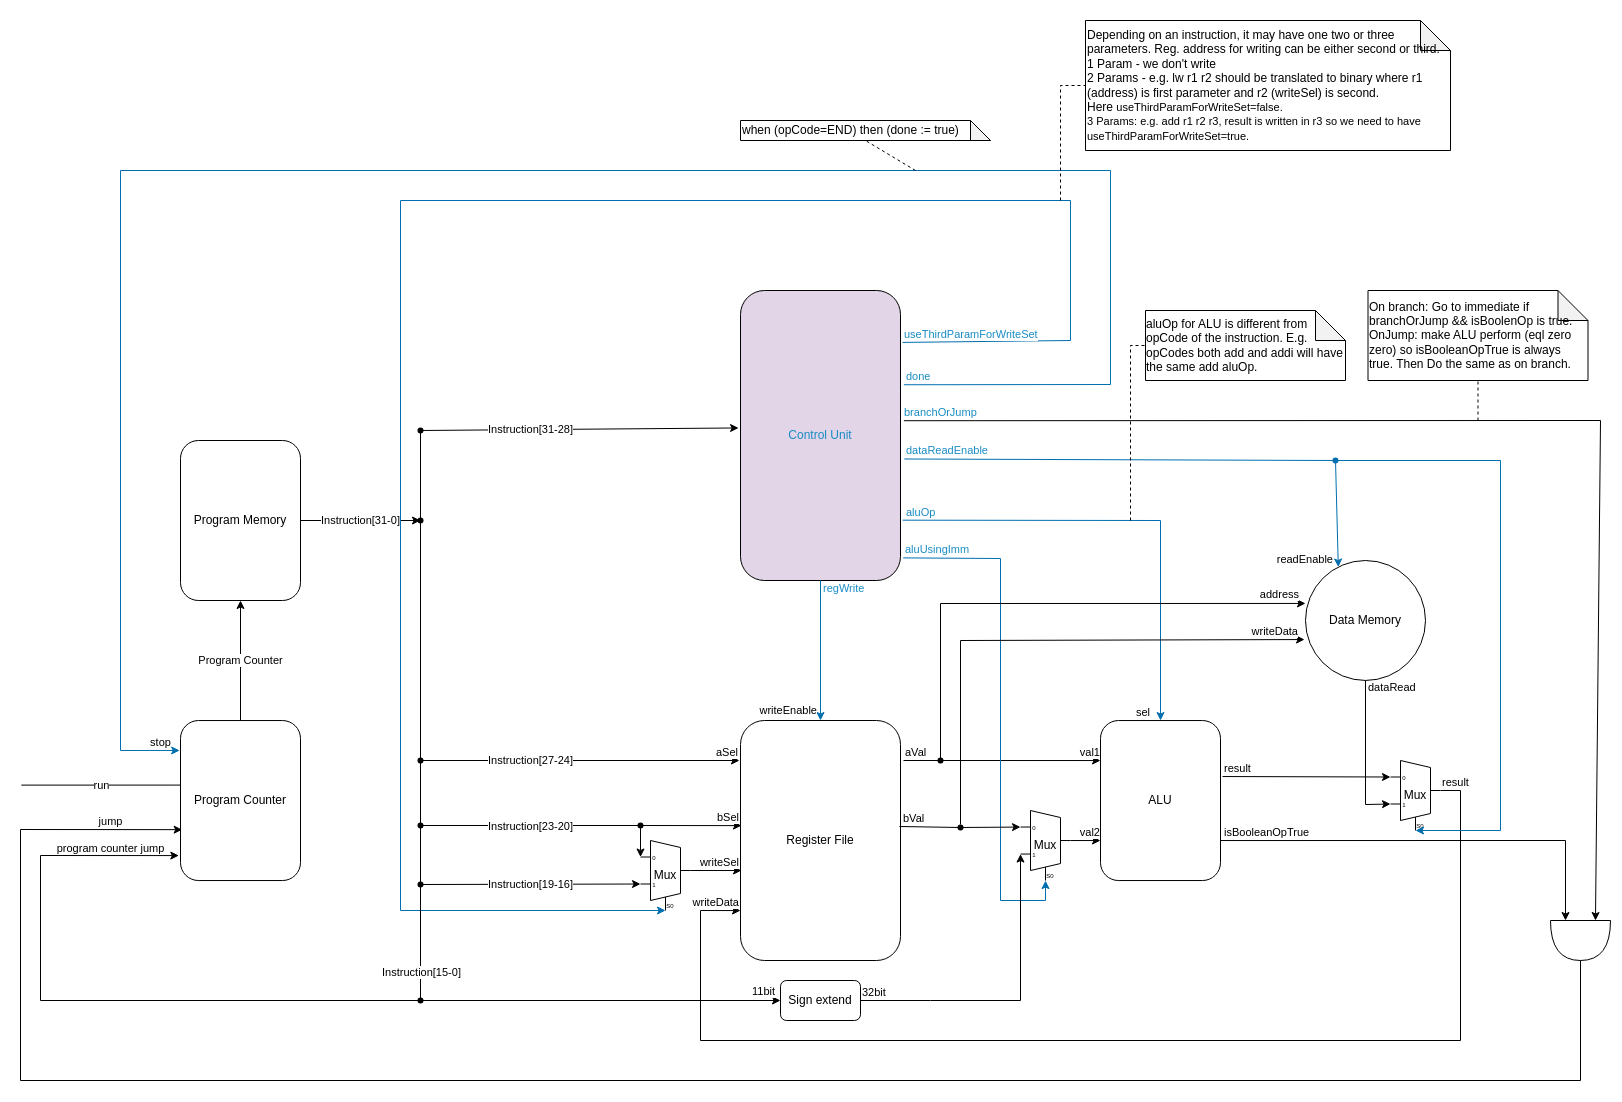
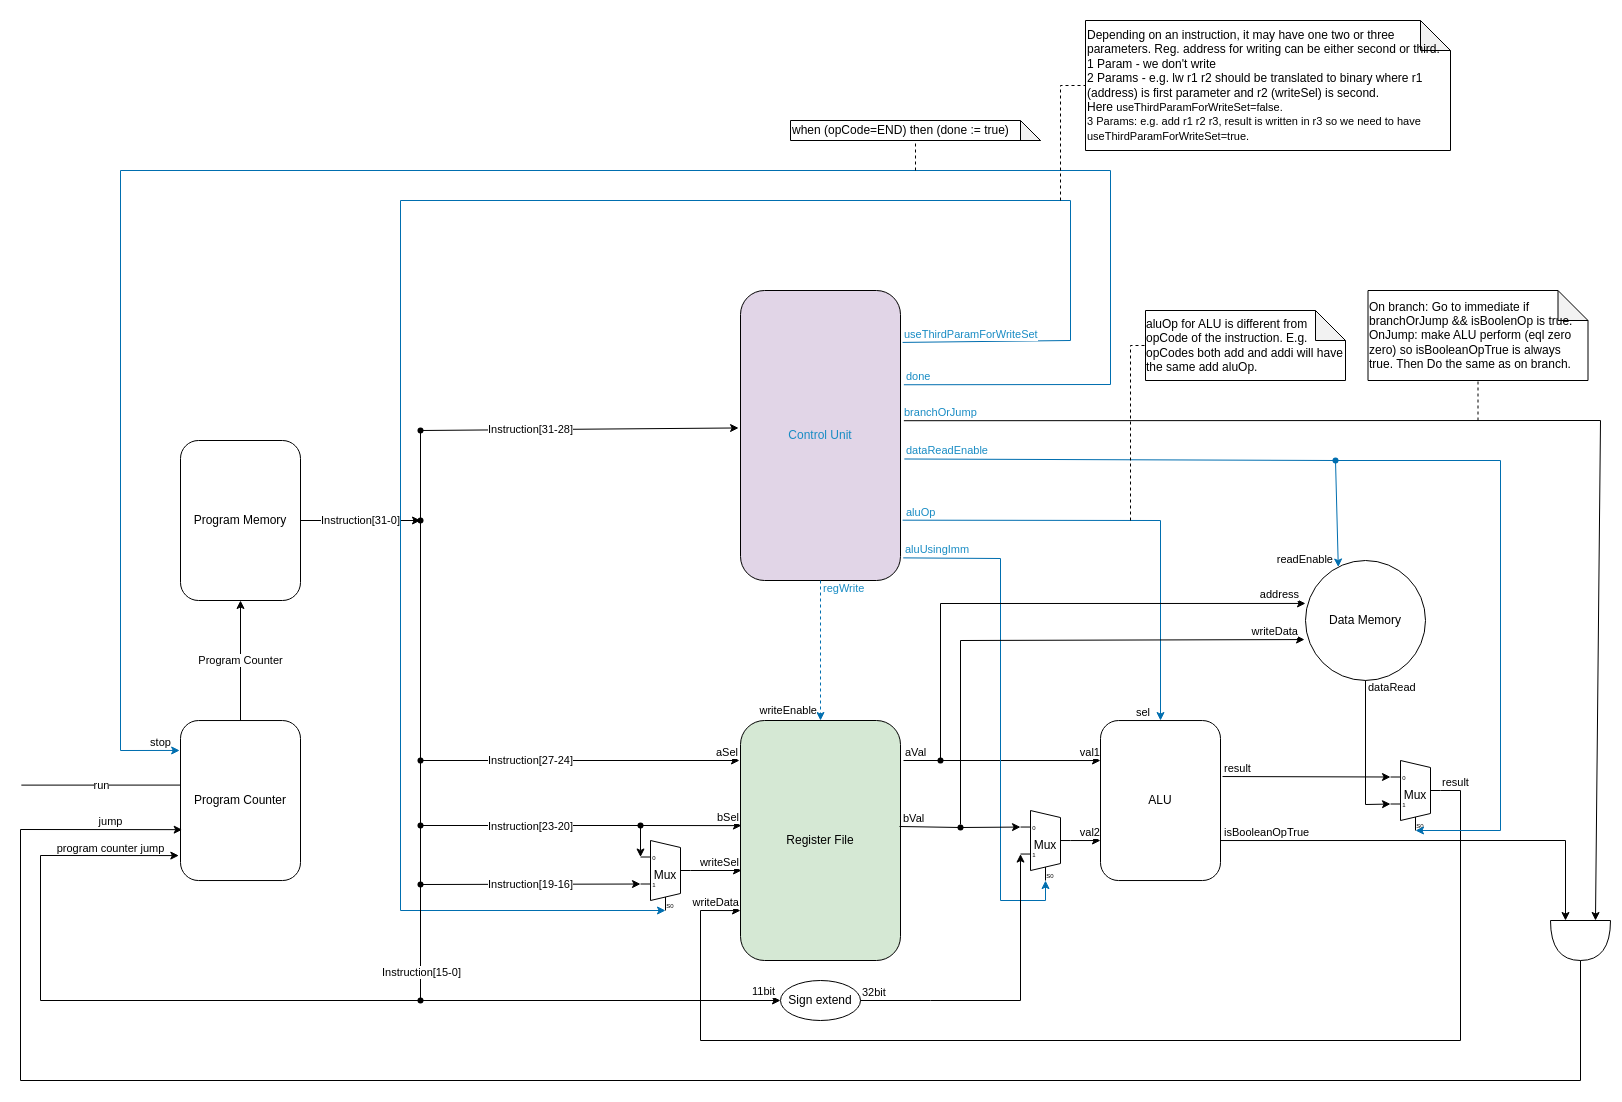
(866, 131) -> (916, 131)
(821, 648) -> (821, 648)
(821, 841) -> (821, 841)
(821, 1001) -> (821, 1001)
